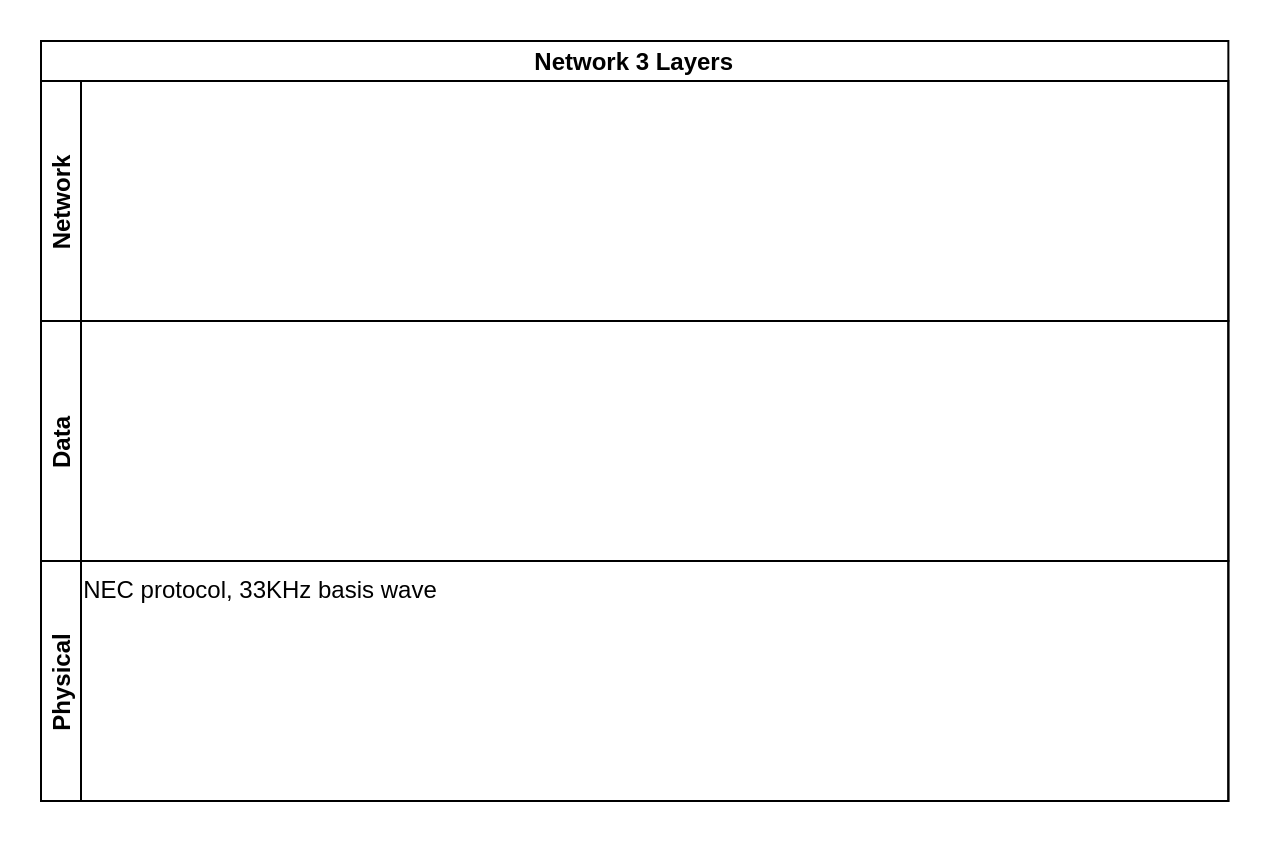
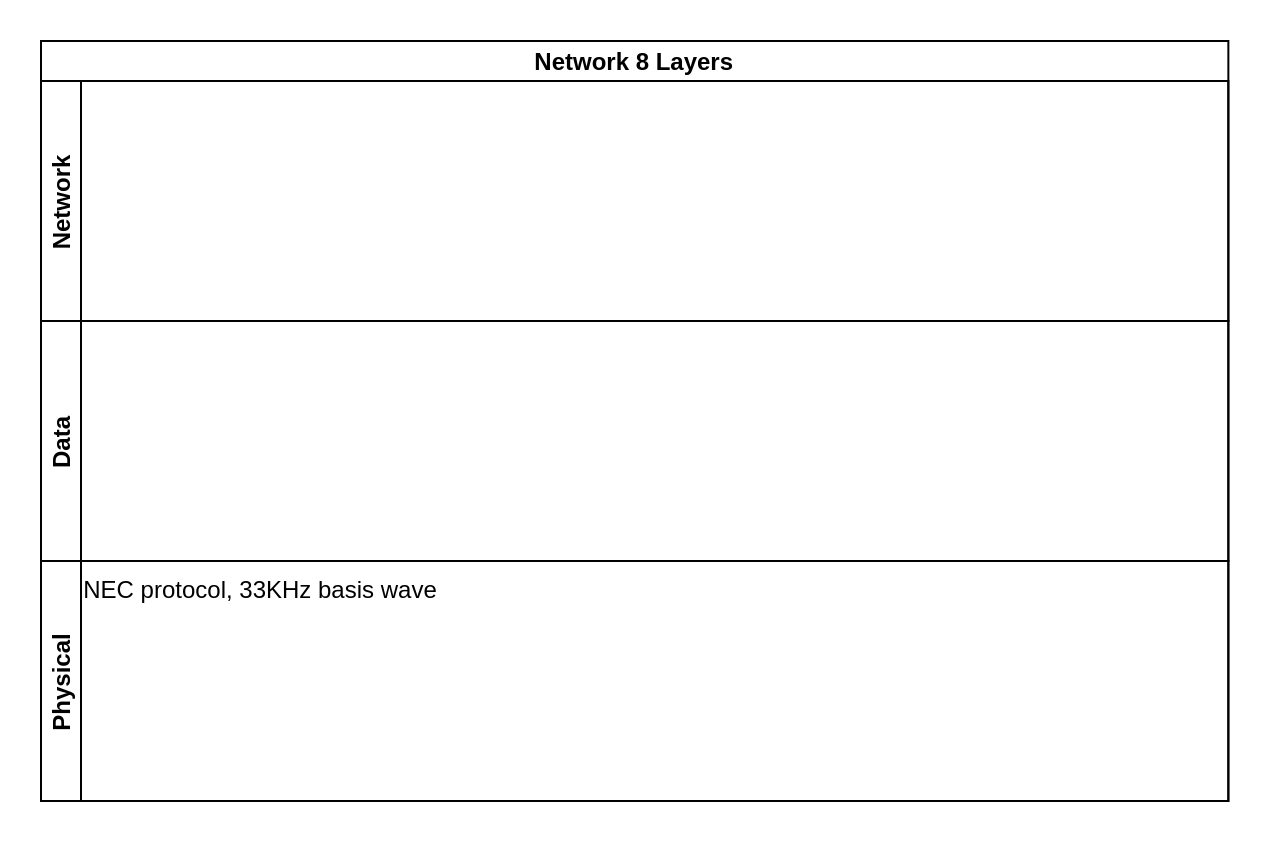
(634, 62) -> (634, 62)
